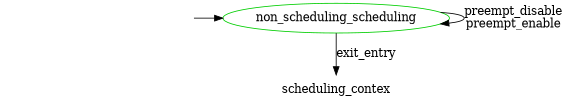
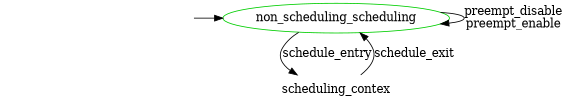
(366, 54) -> (328, 54)
none -> (374, 58)
